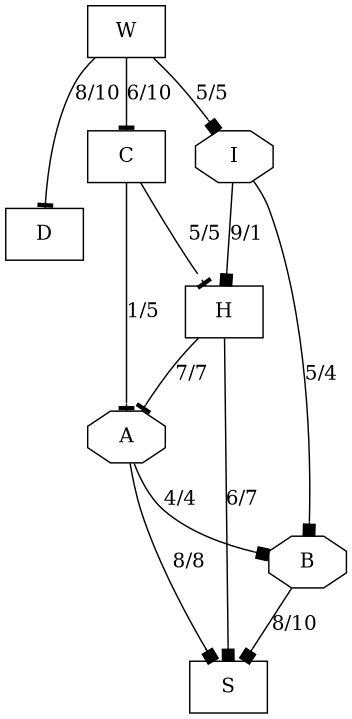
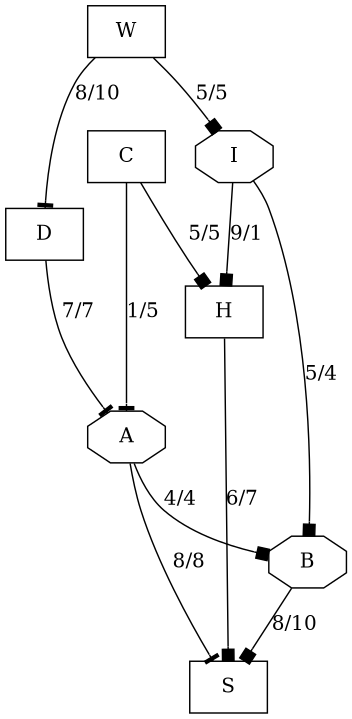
(126, 91) -> none
(168, 229) -> (168, 229)
(170, 370) -> (62, 338)
(161, 562) -> (161, 562)
